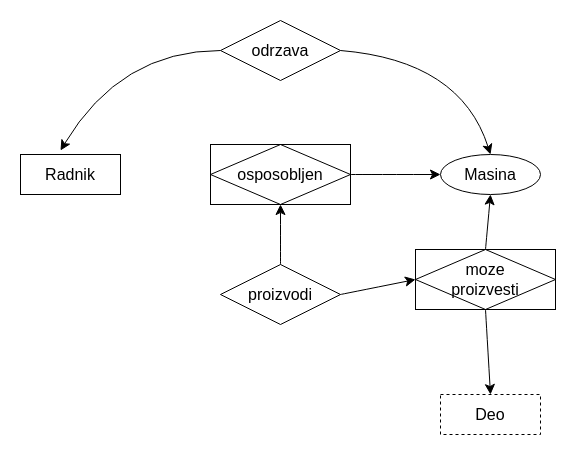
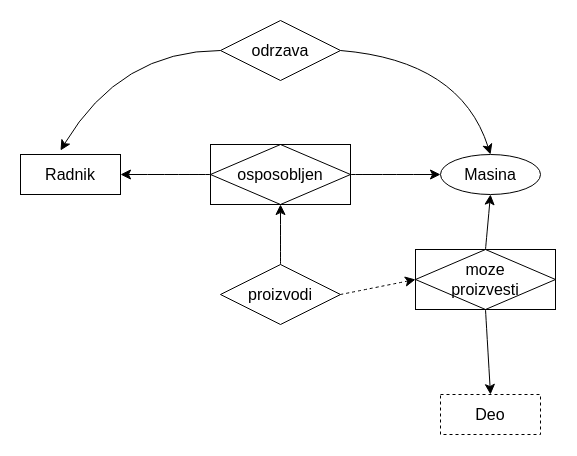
none -> (168, 175)
(374, 288) -> (374, 288)
